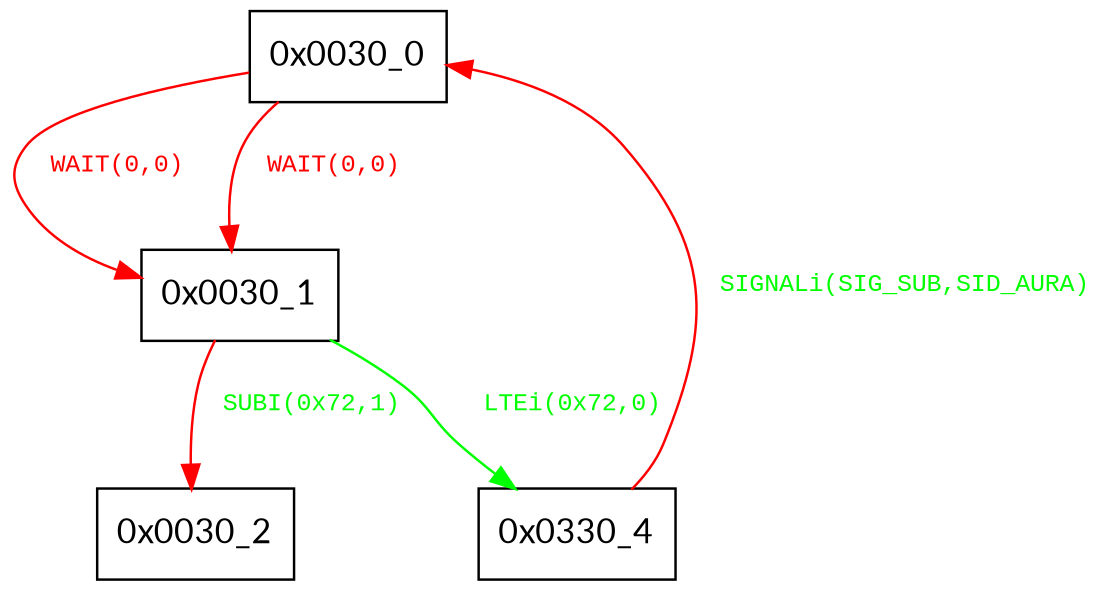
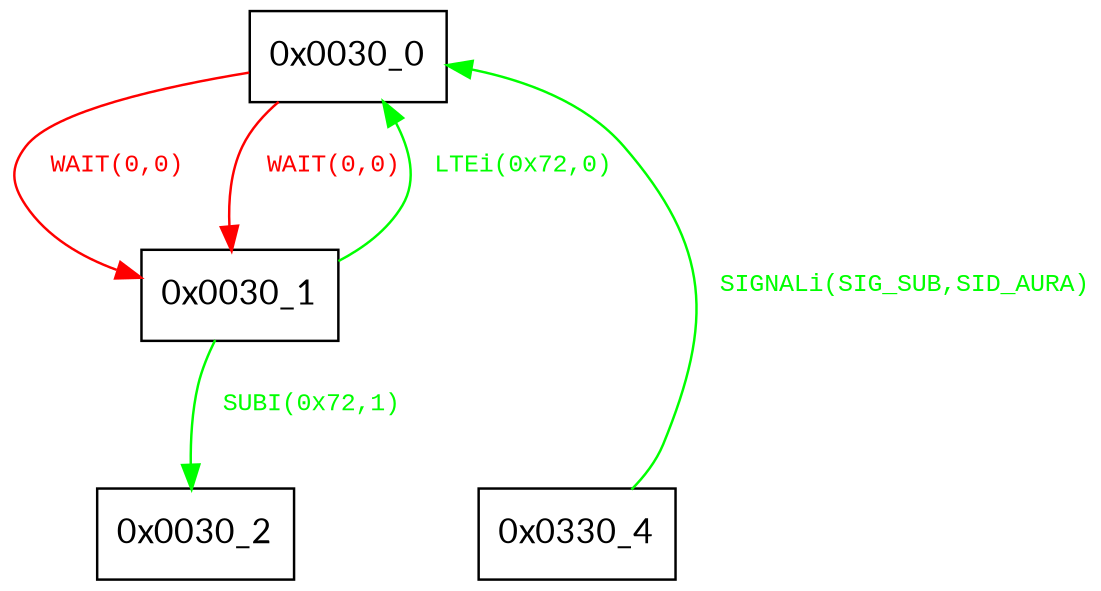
(679, 231) -> (679, 231)
(418, 399) -> (403, 205)
(195, 401) -> (195, 401)
